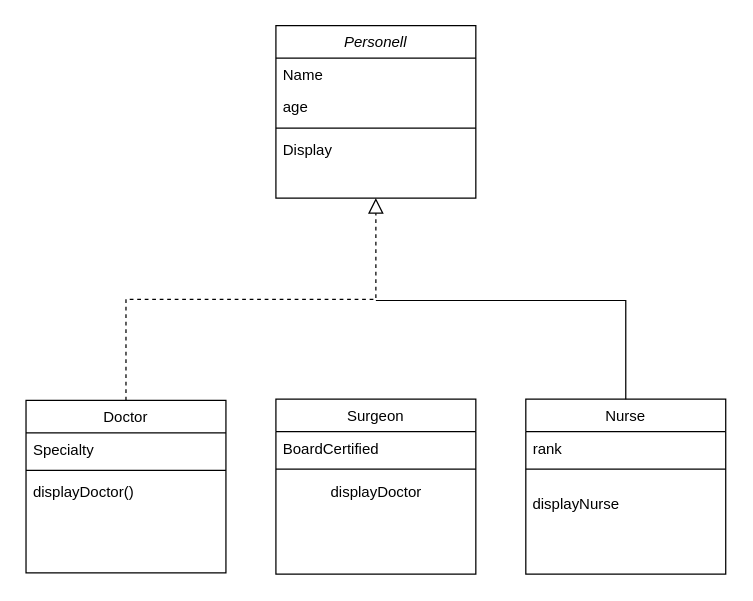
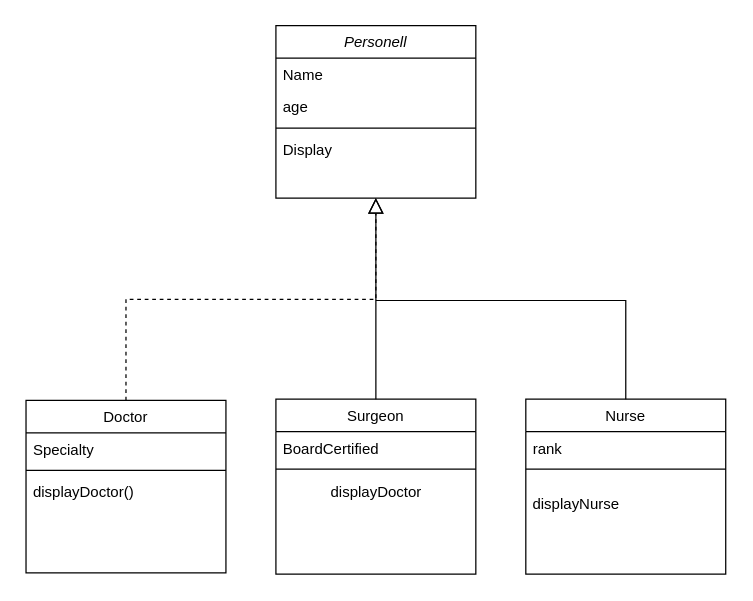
none -> (376, 351)
